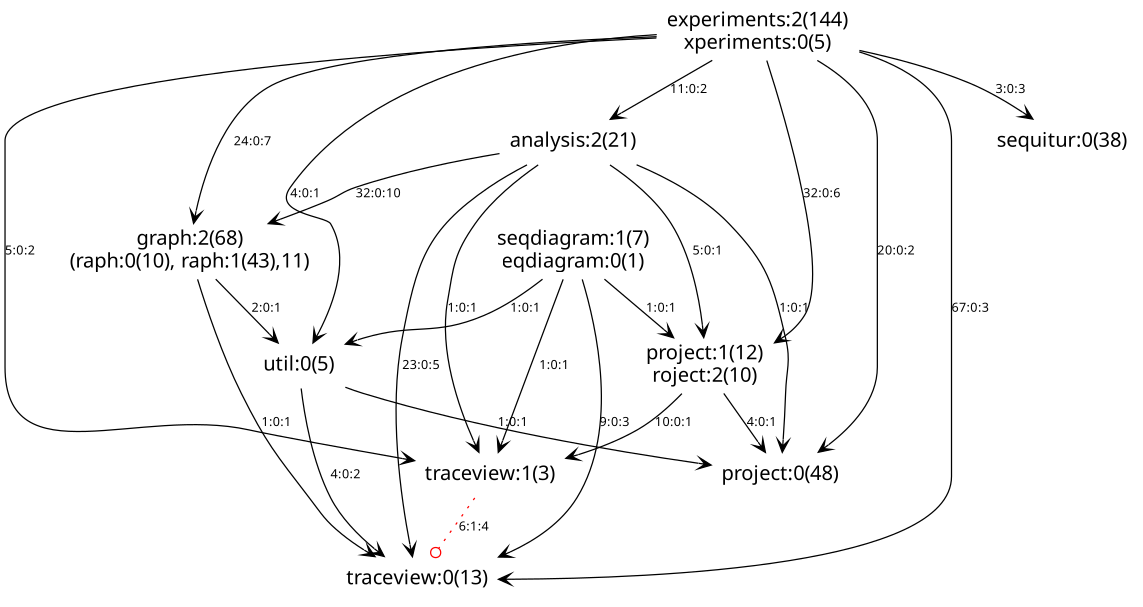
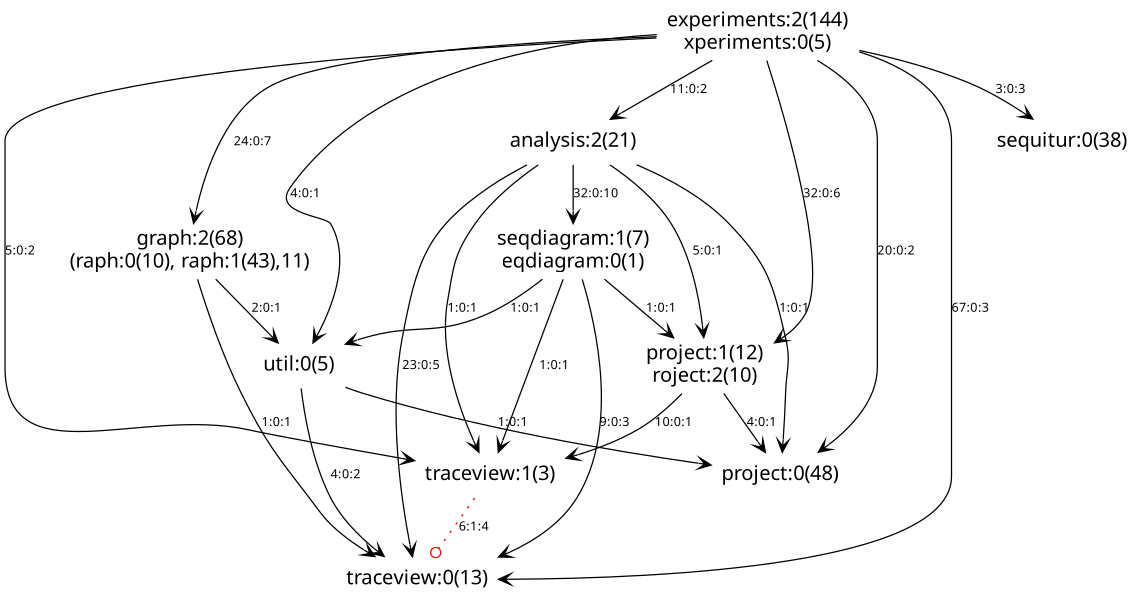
(387, 178) -> (573, 188)
